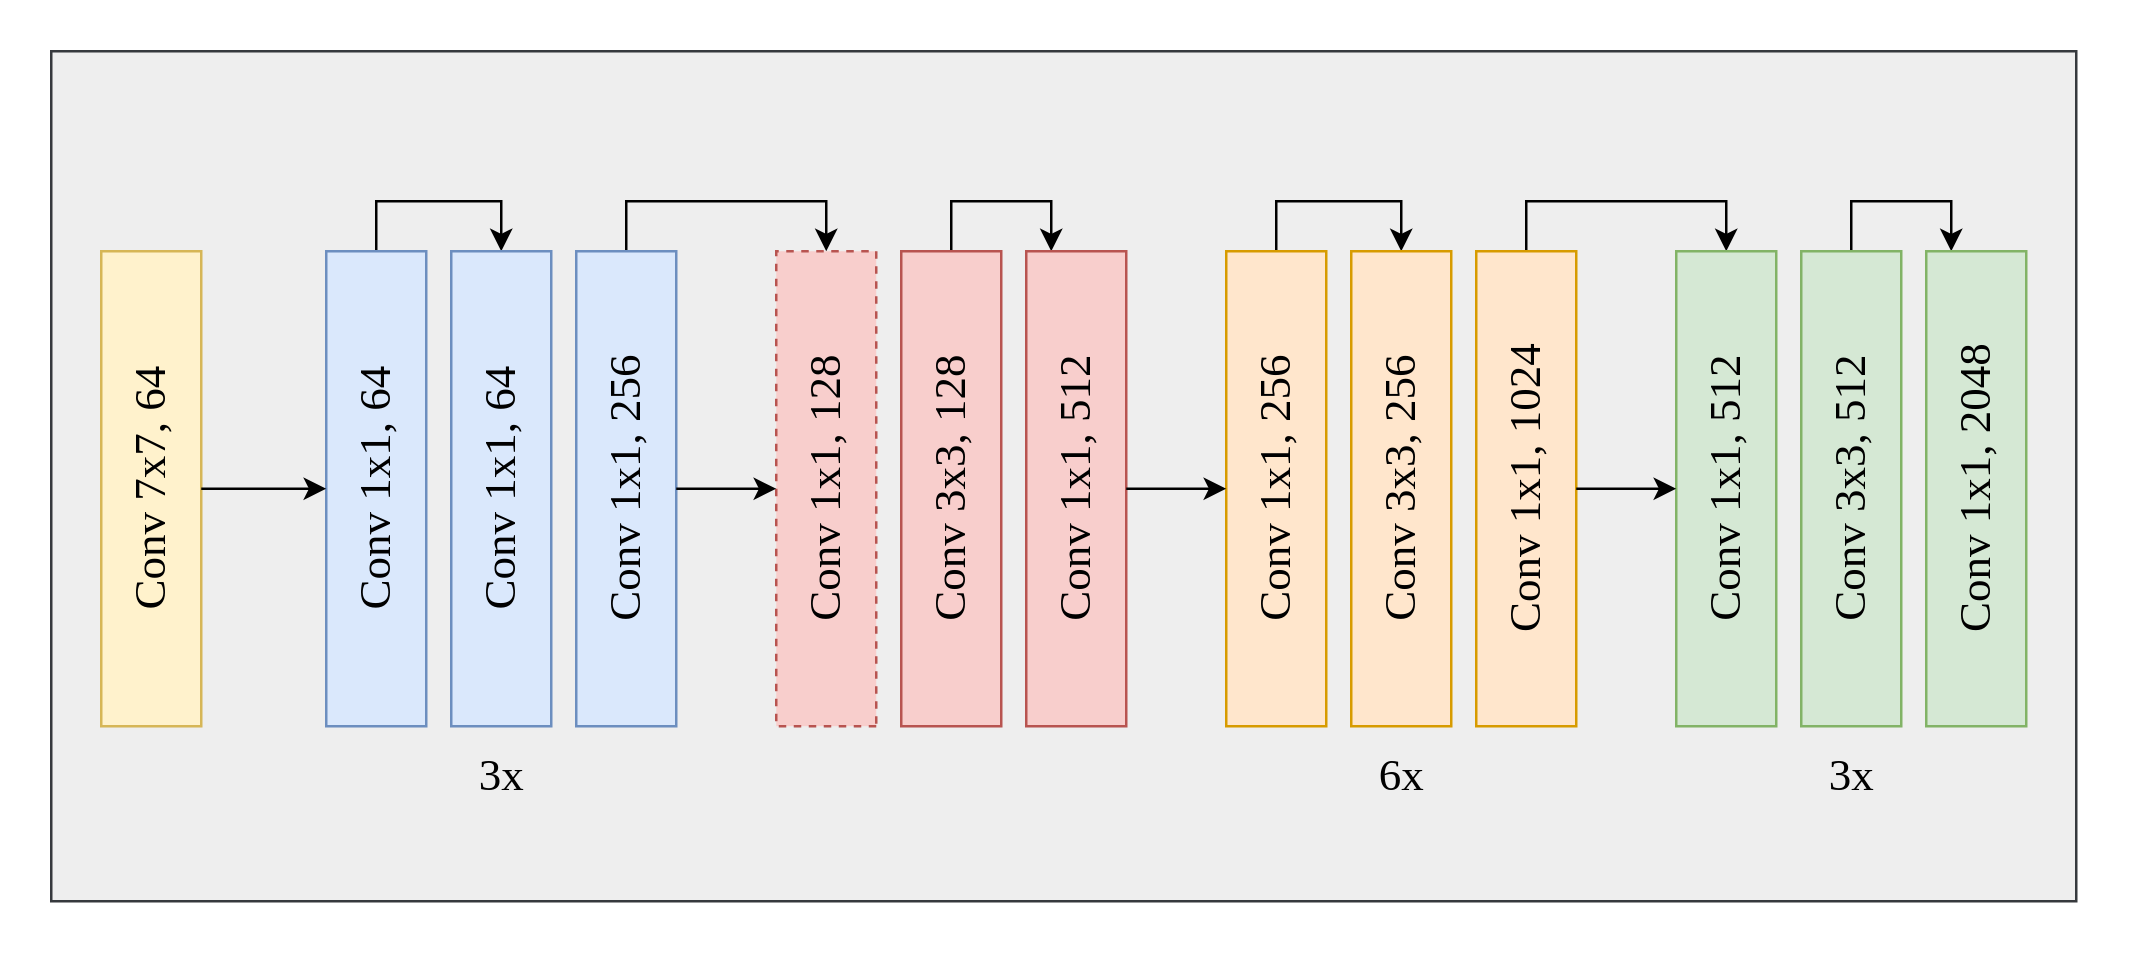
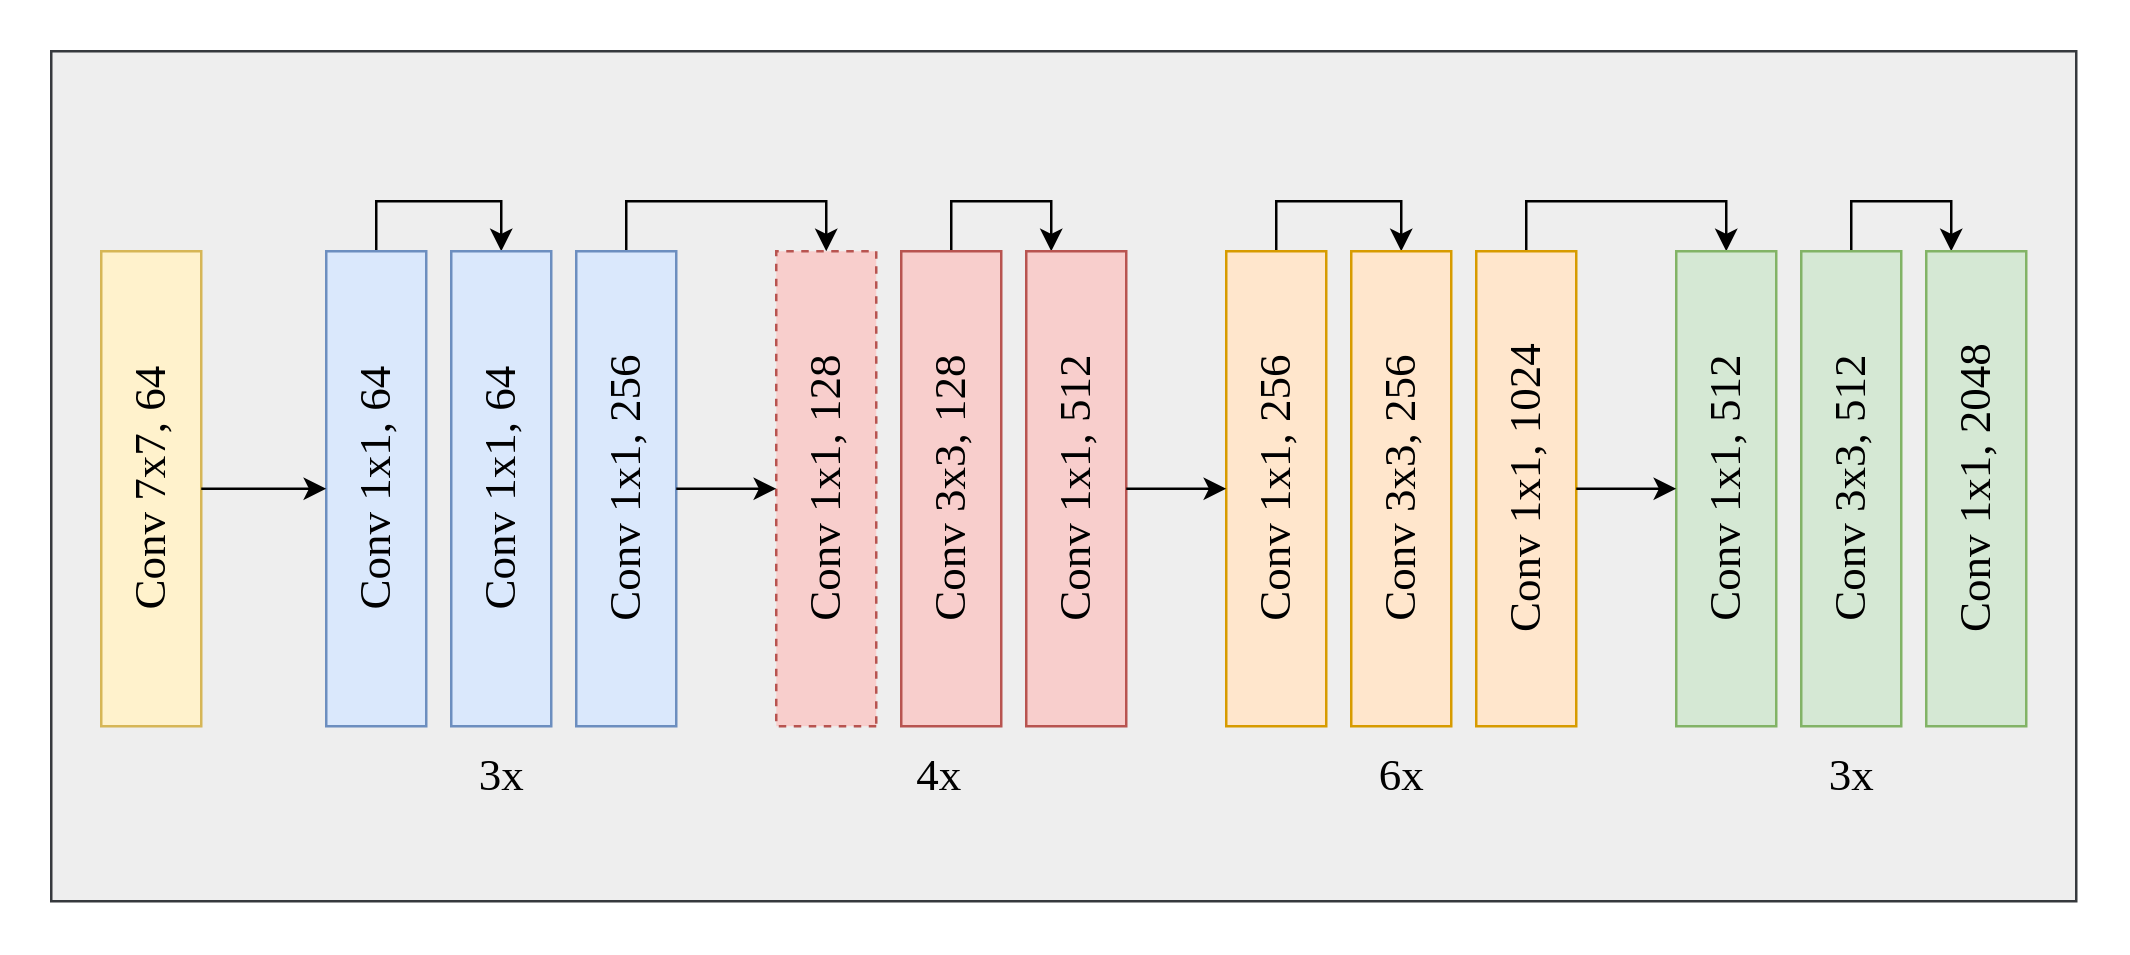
none -> (939, 776)
